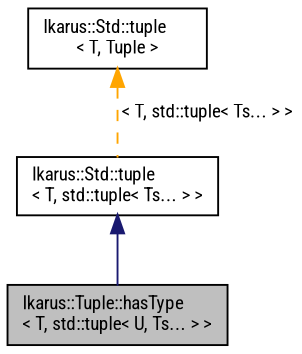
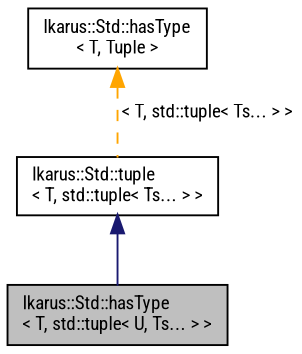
(118, 39) -> (118, 39)
(118, 315) -> (118, 315)
